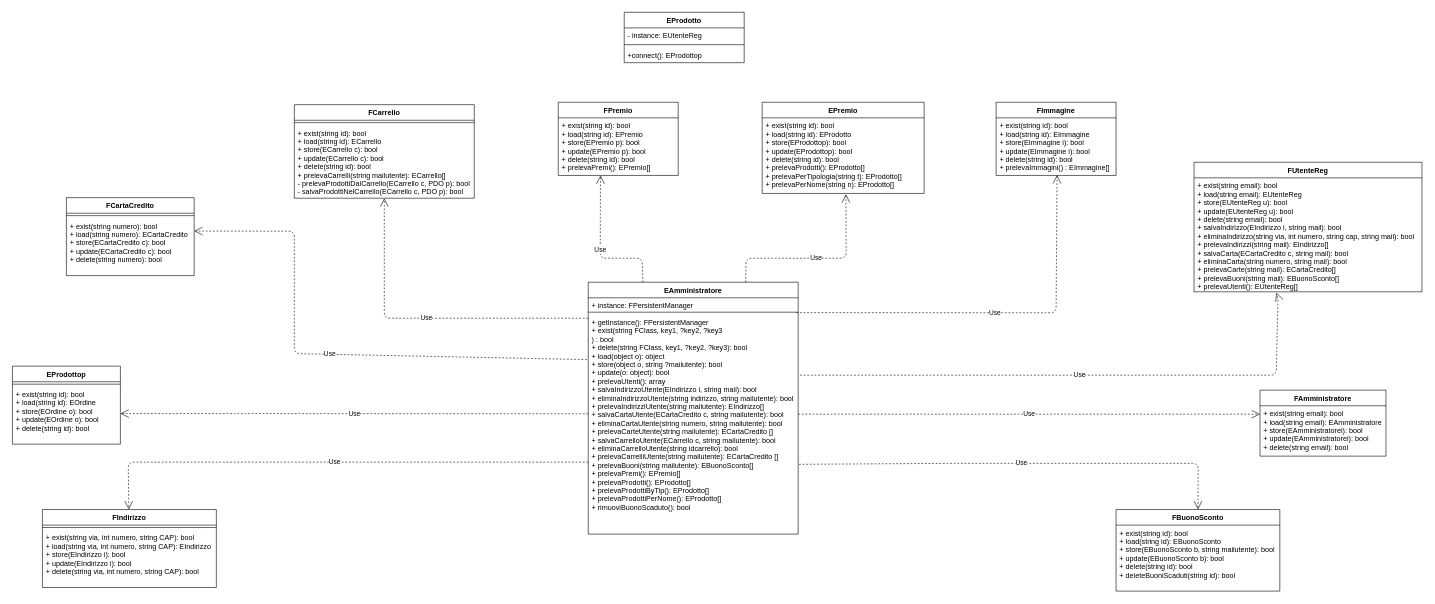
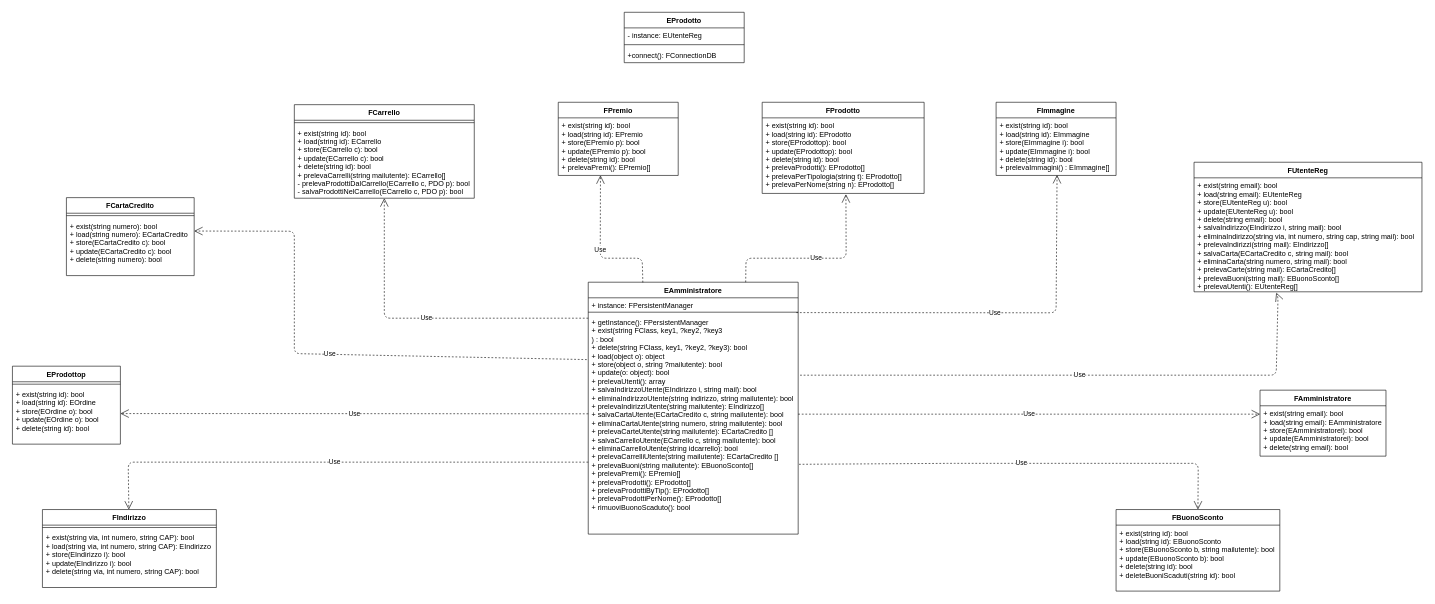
(670, 55) -> (675, 55)
(843, 110) -> (843, 110)
